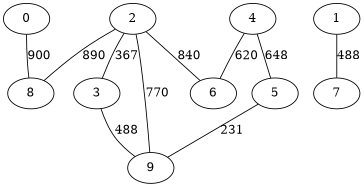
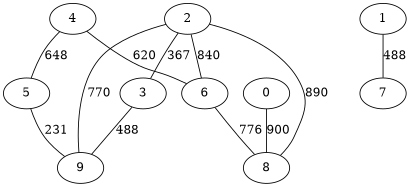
none -> (234, 131)
